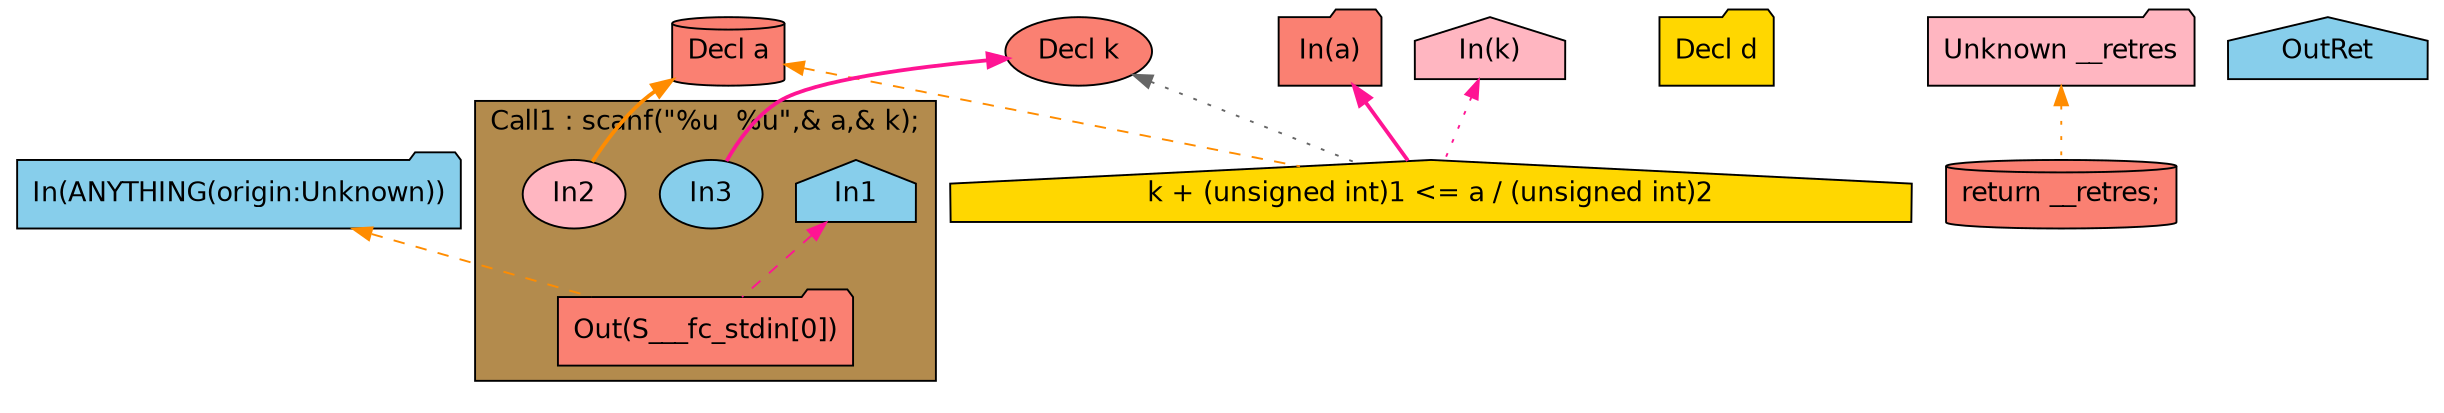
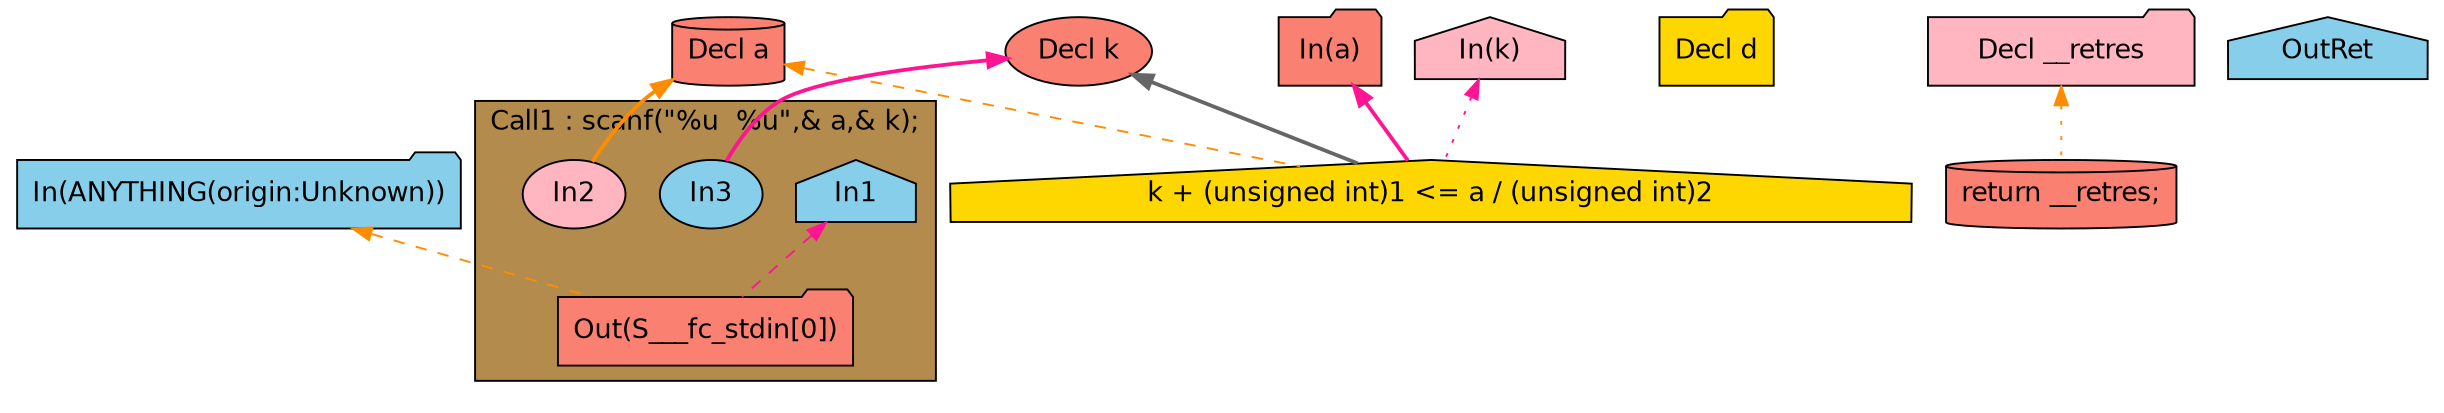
(2061, 51) -> (2061, 51)
(1254, 123) -> (1254, 123)
